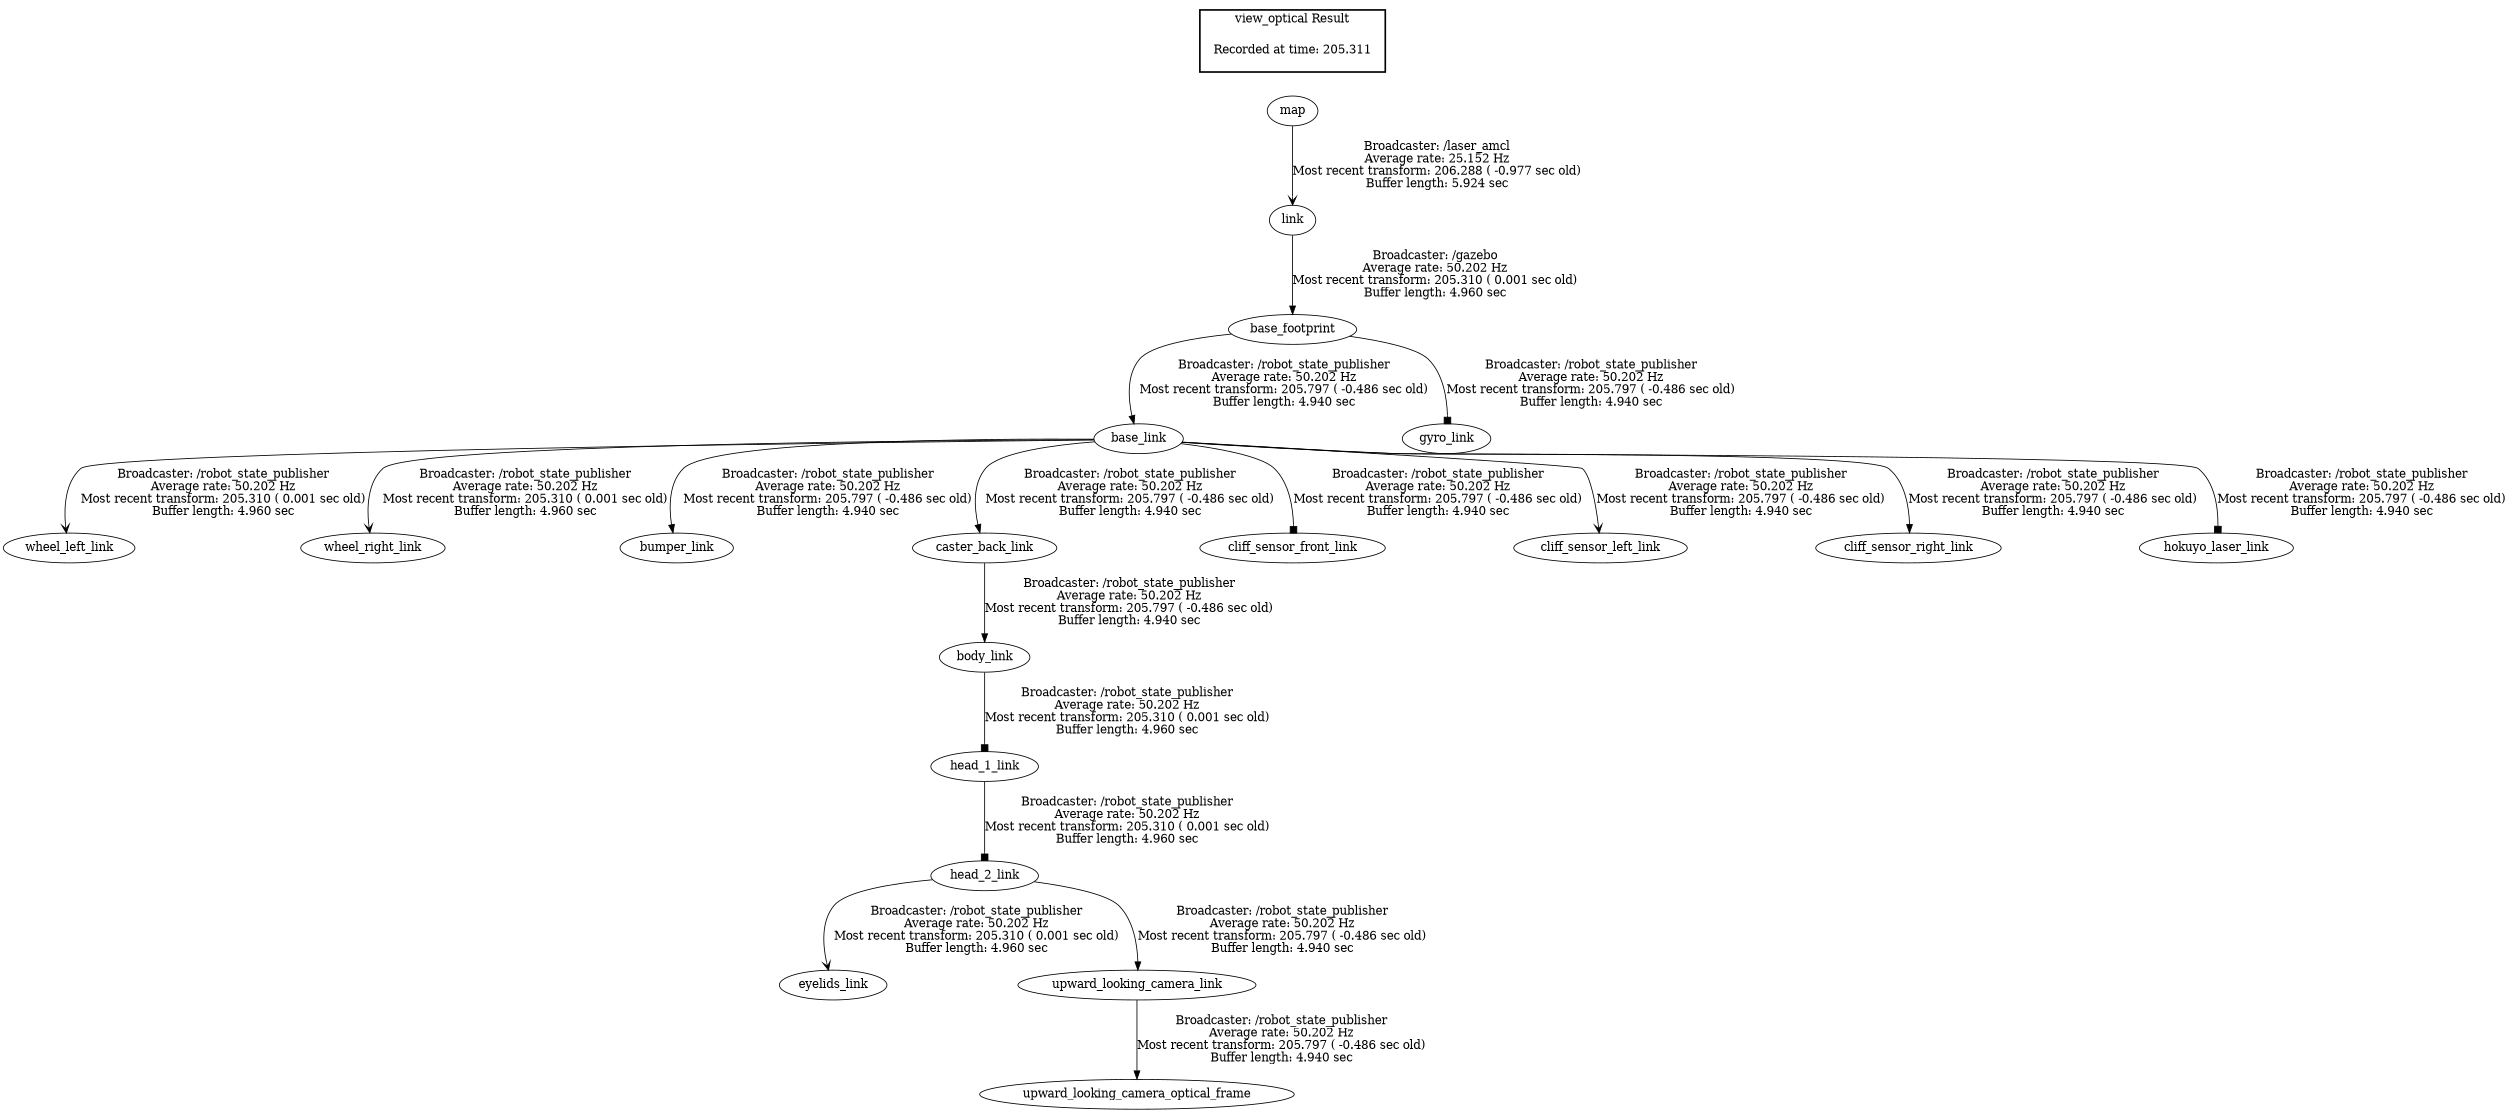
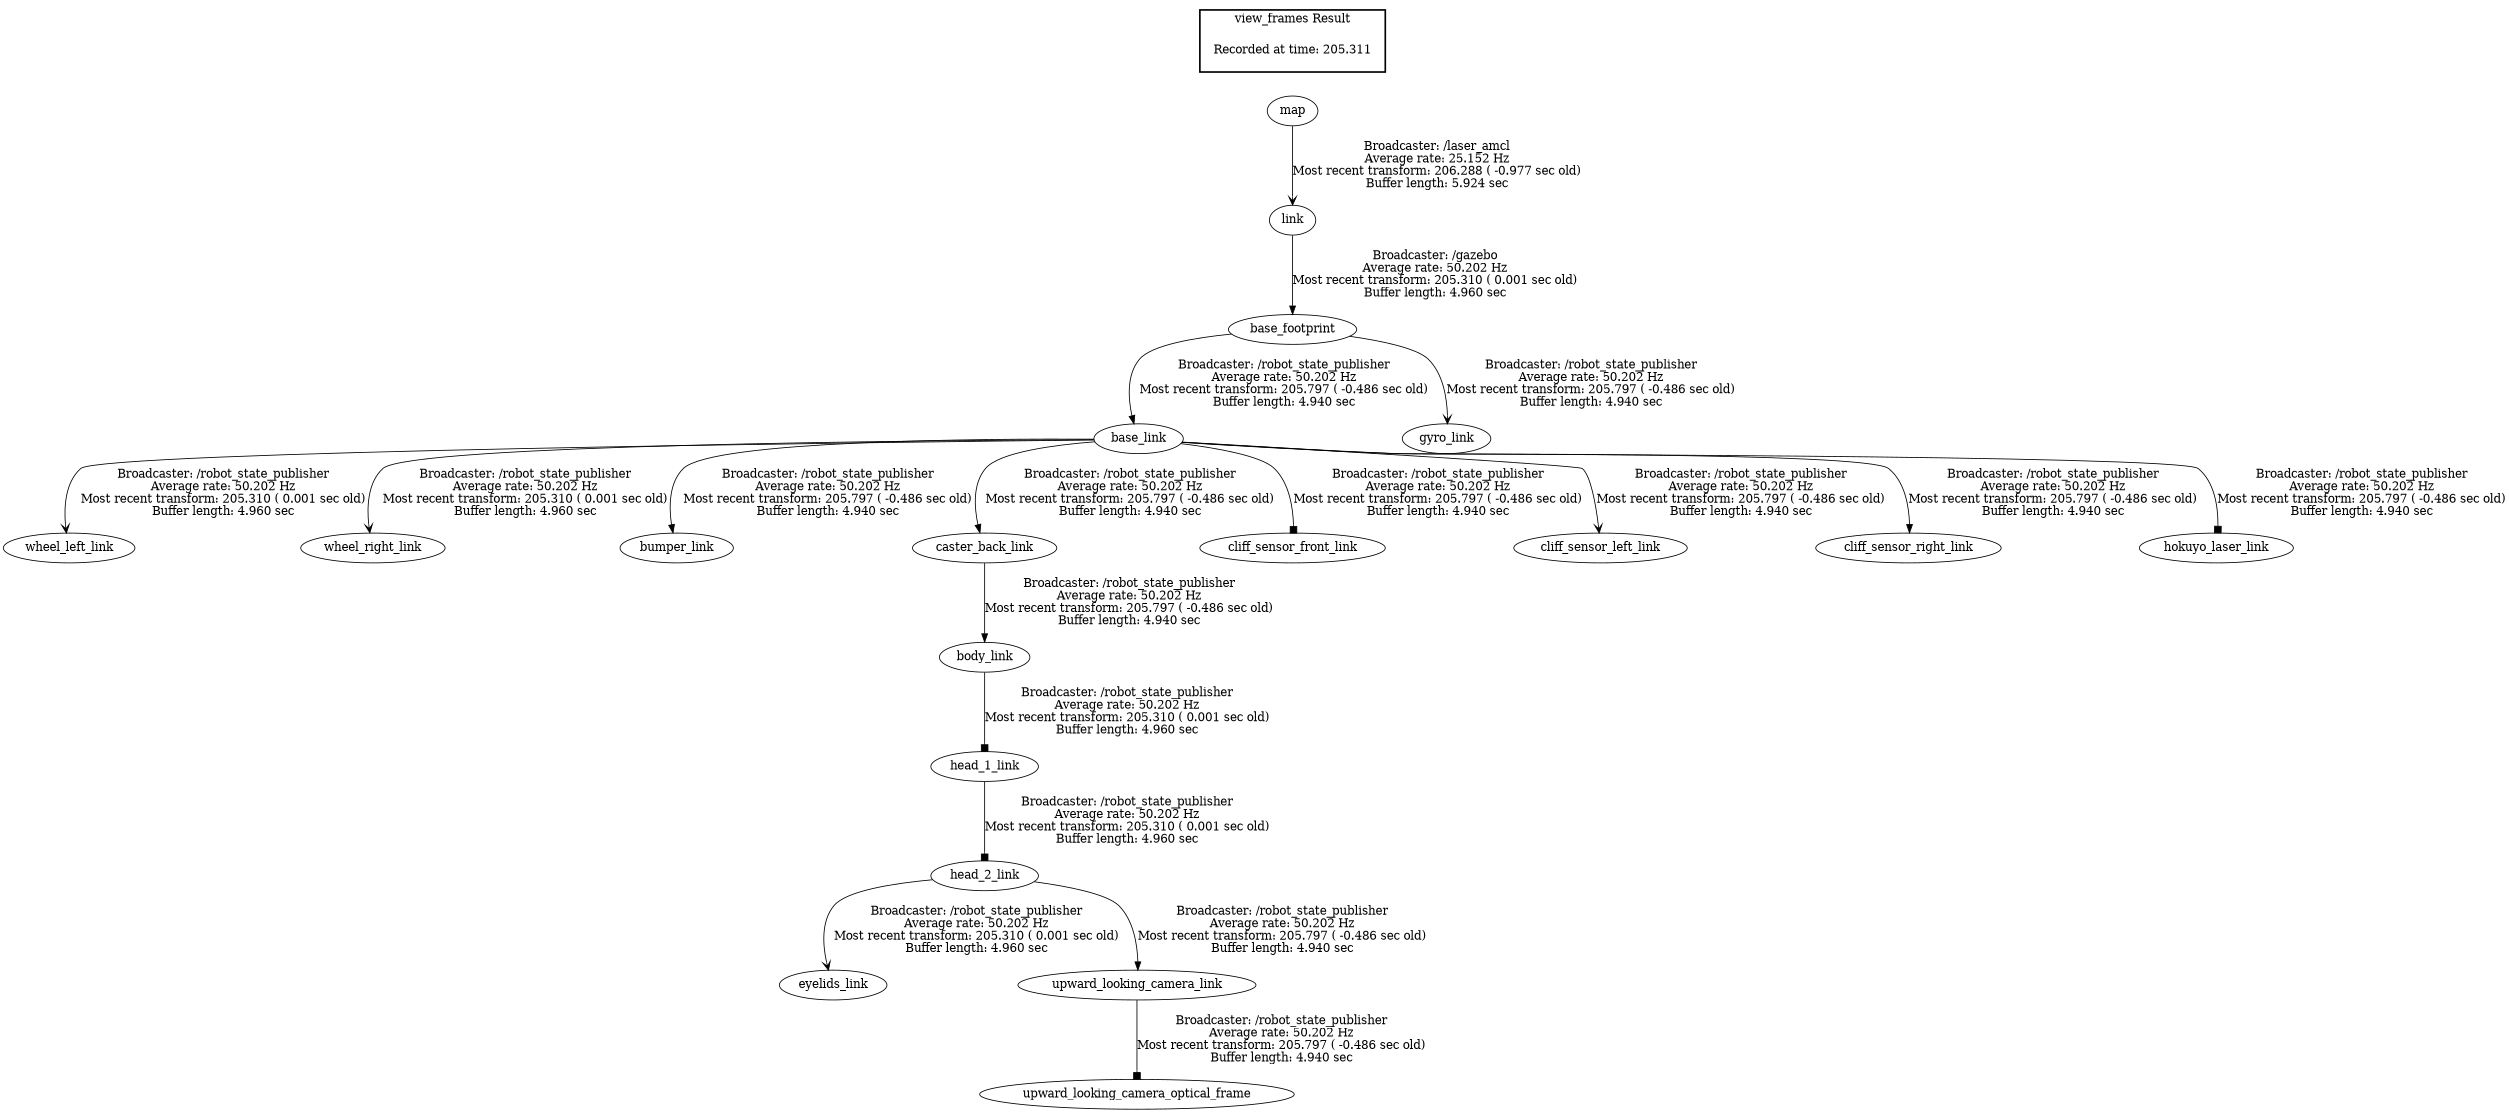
(1293, 19) -> (1293, 19)
(1419, 353) -> (1419, 353)
(1137, 1035) -> (1137, 1035)
